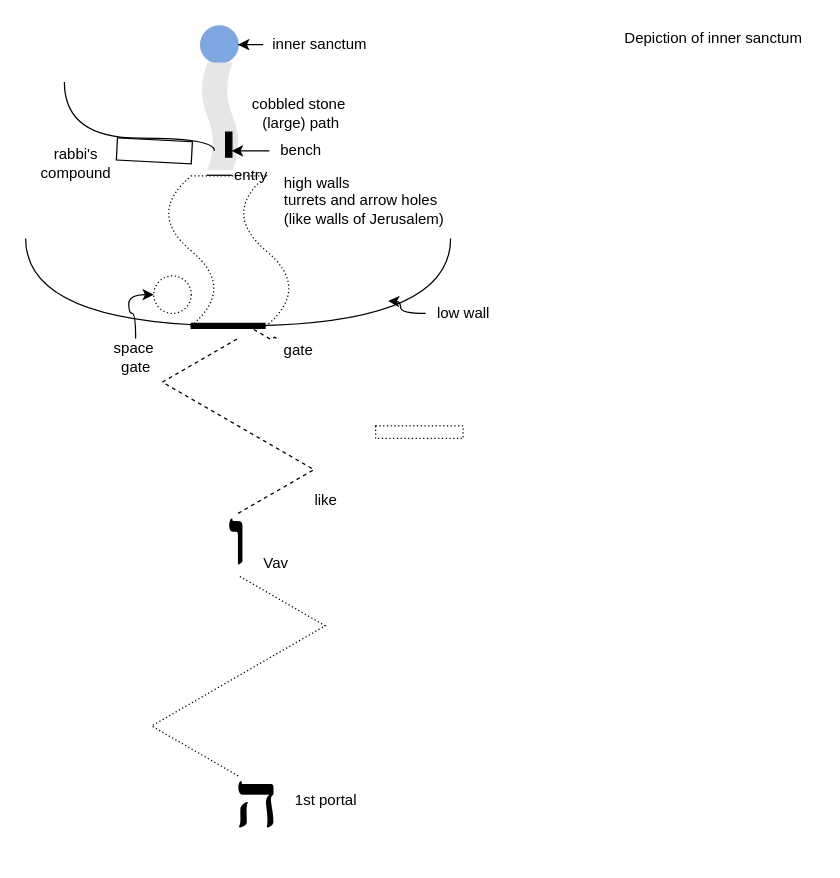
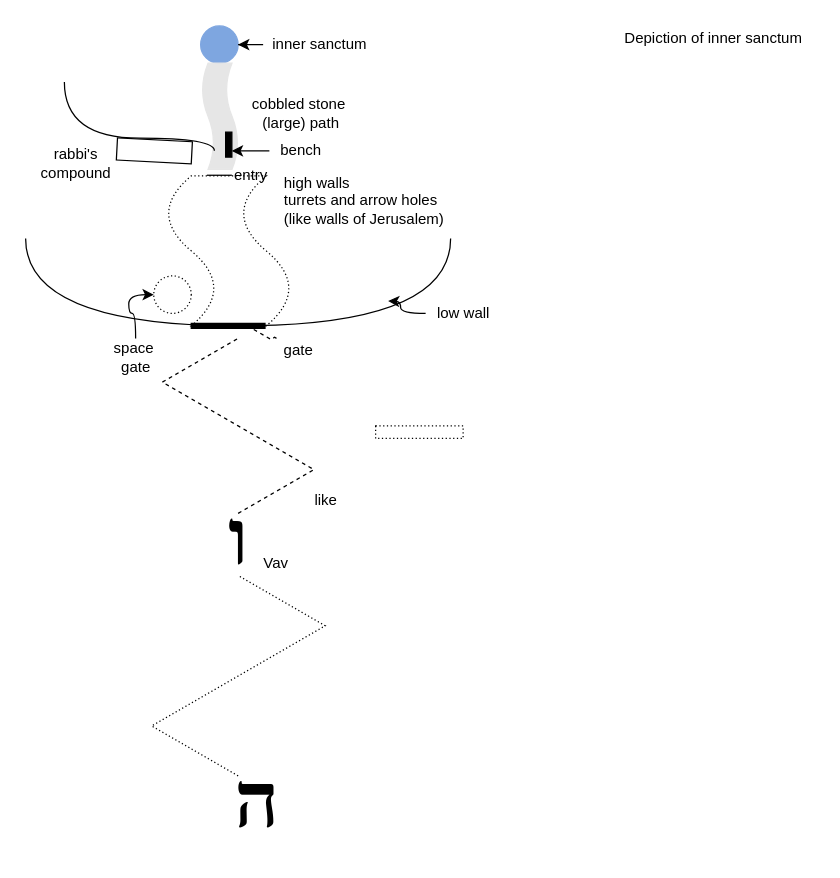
(326, 801) -> none
